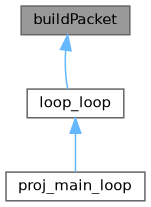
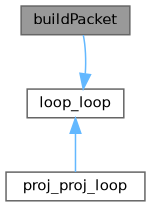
(65, 70) -> (86, 54)
(75, 186) -> (75, 186)
